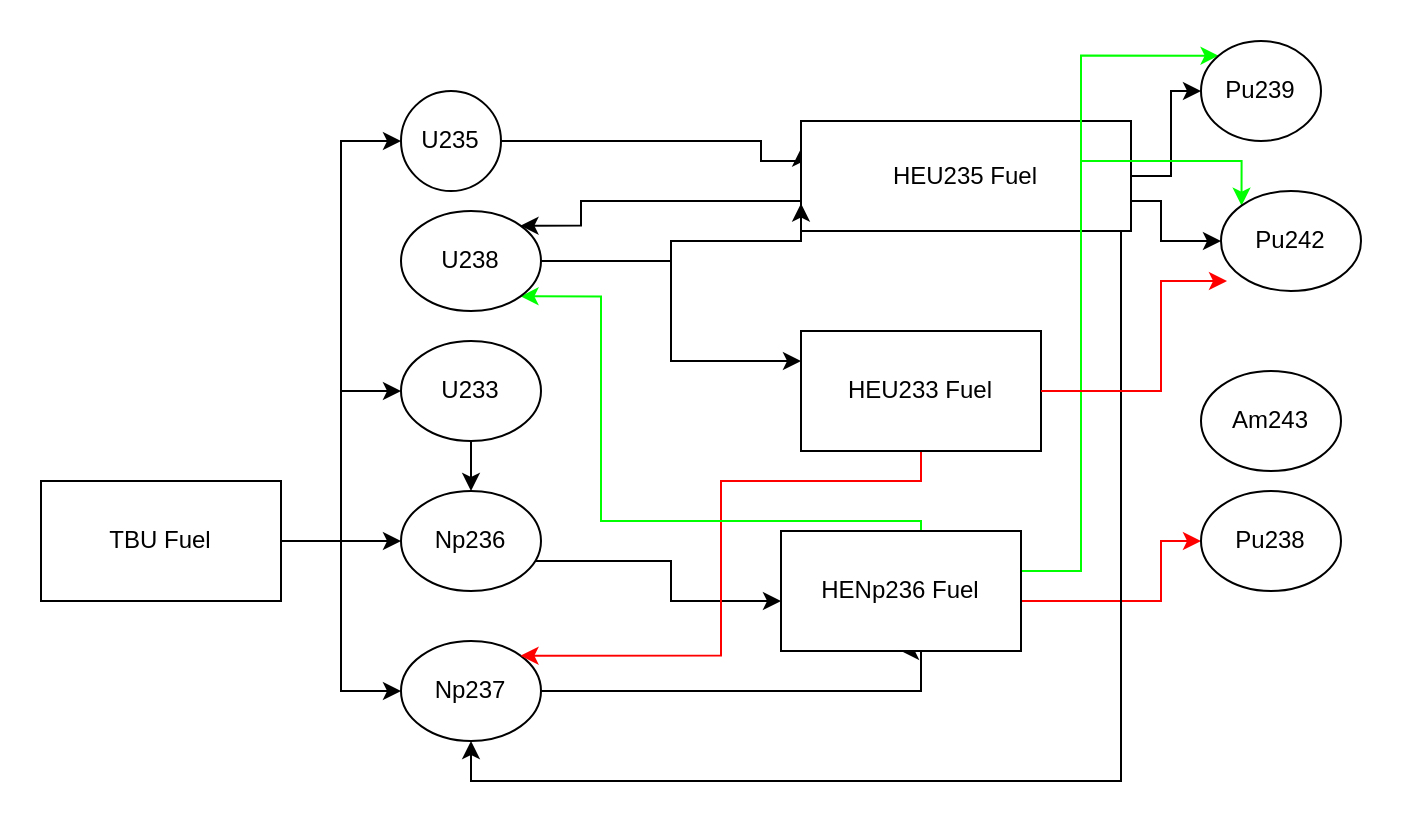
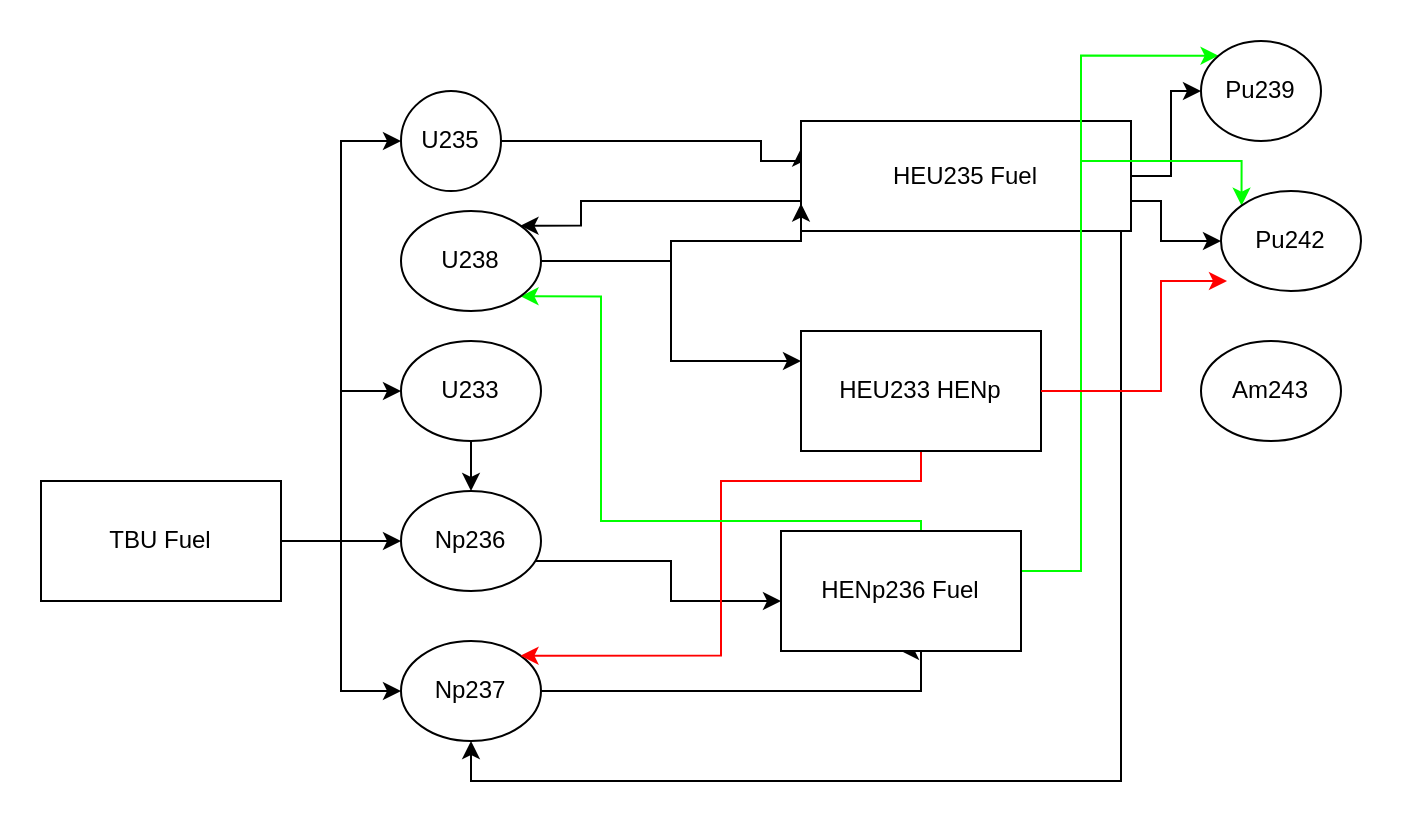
(921, 391) -> (921, 391)
(1271, 421) -> (1271, 391)
(1271, 541) -> none
(1134, 601) -> none
